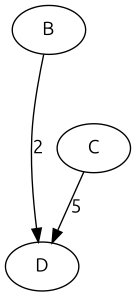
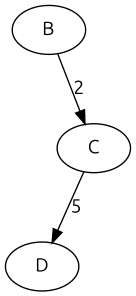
(32, 141) -> (69, 83)
